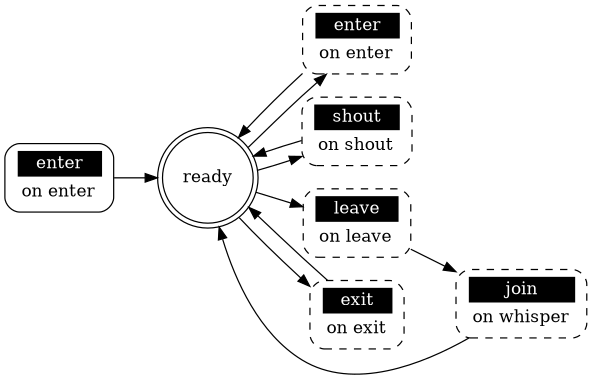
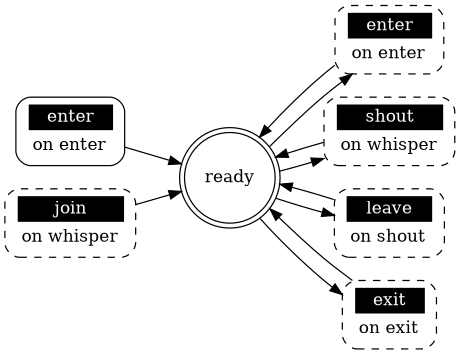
(356, 145) -> (389, 145)
(356, 237) -> (388, 237)
(428, 258) -> (313, 193)
